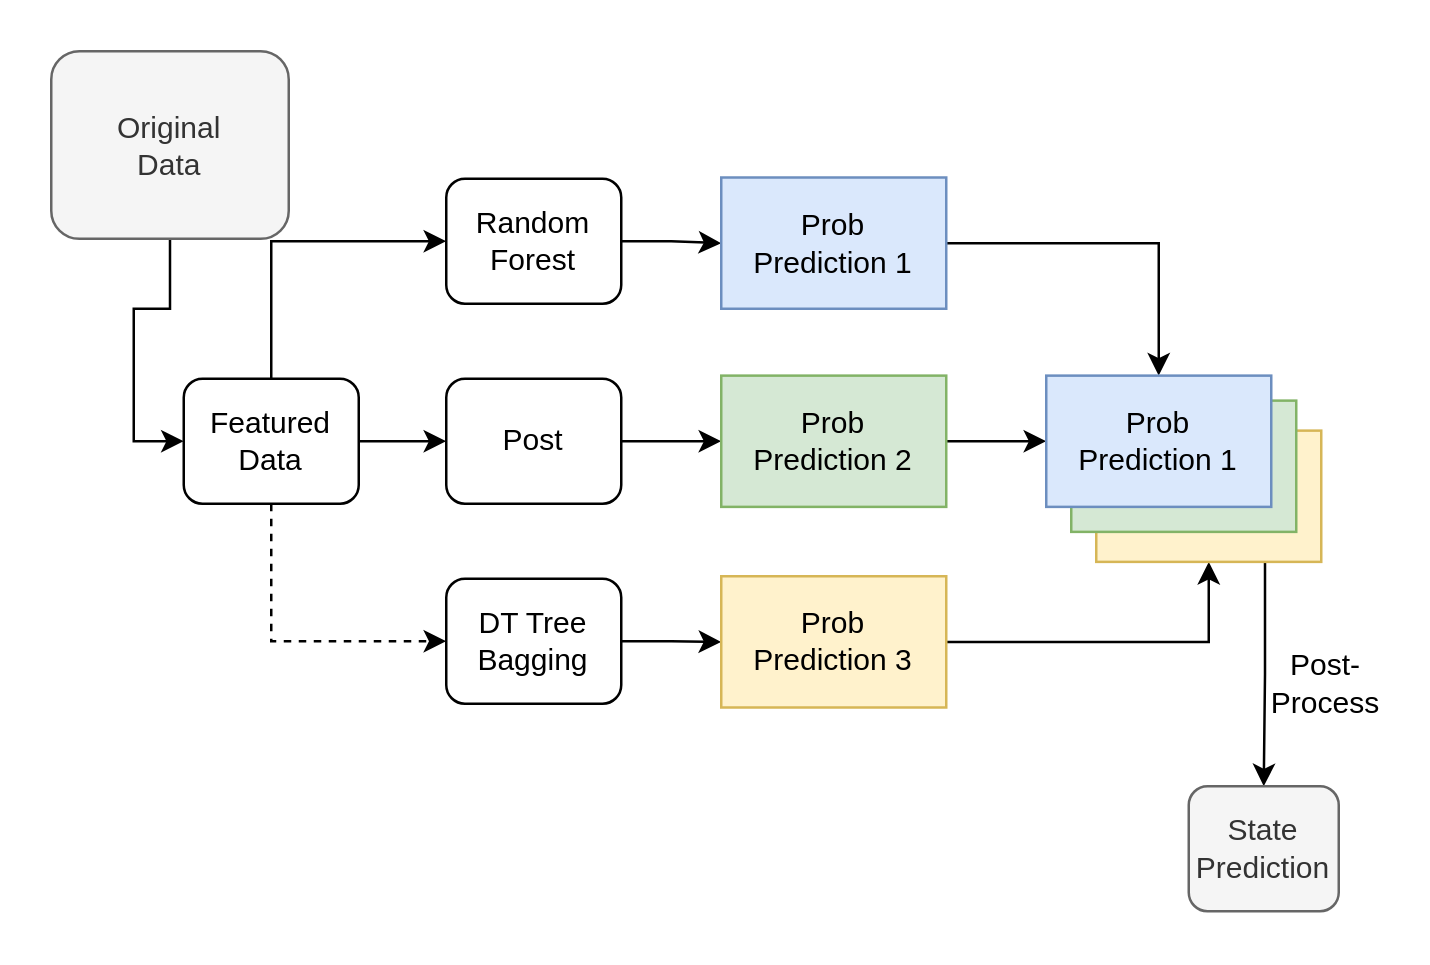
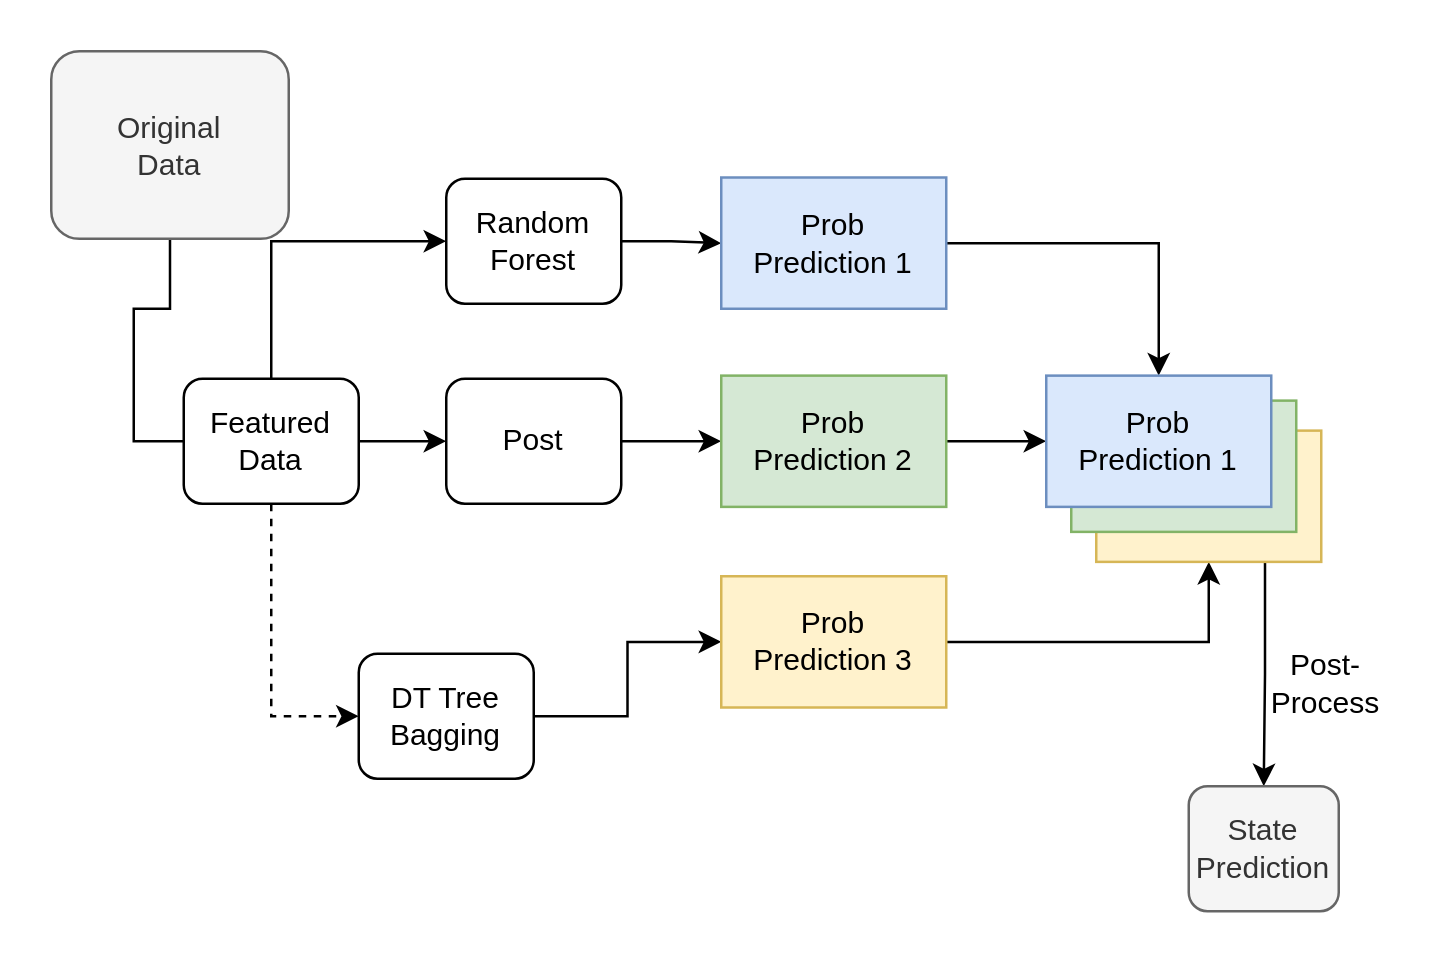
(165, 441) -> (172, 441)
(534, 641) -> (446, 716)
